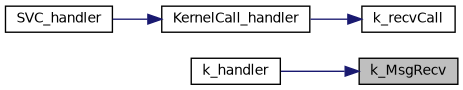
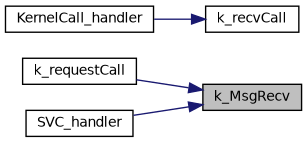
(130, 19) -> (161, 111)
(236, 71) -> (80, 71)
